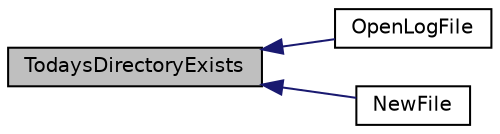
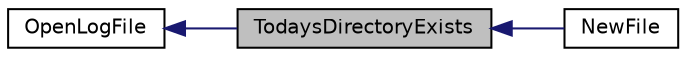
(309, 43) -> (211, 28)
